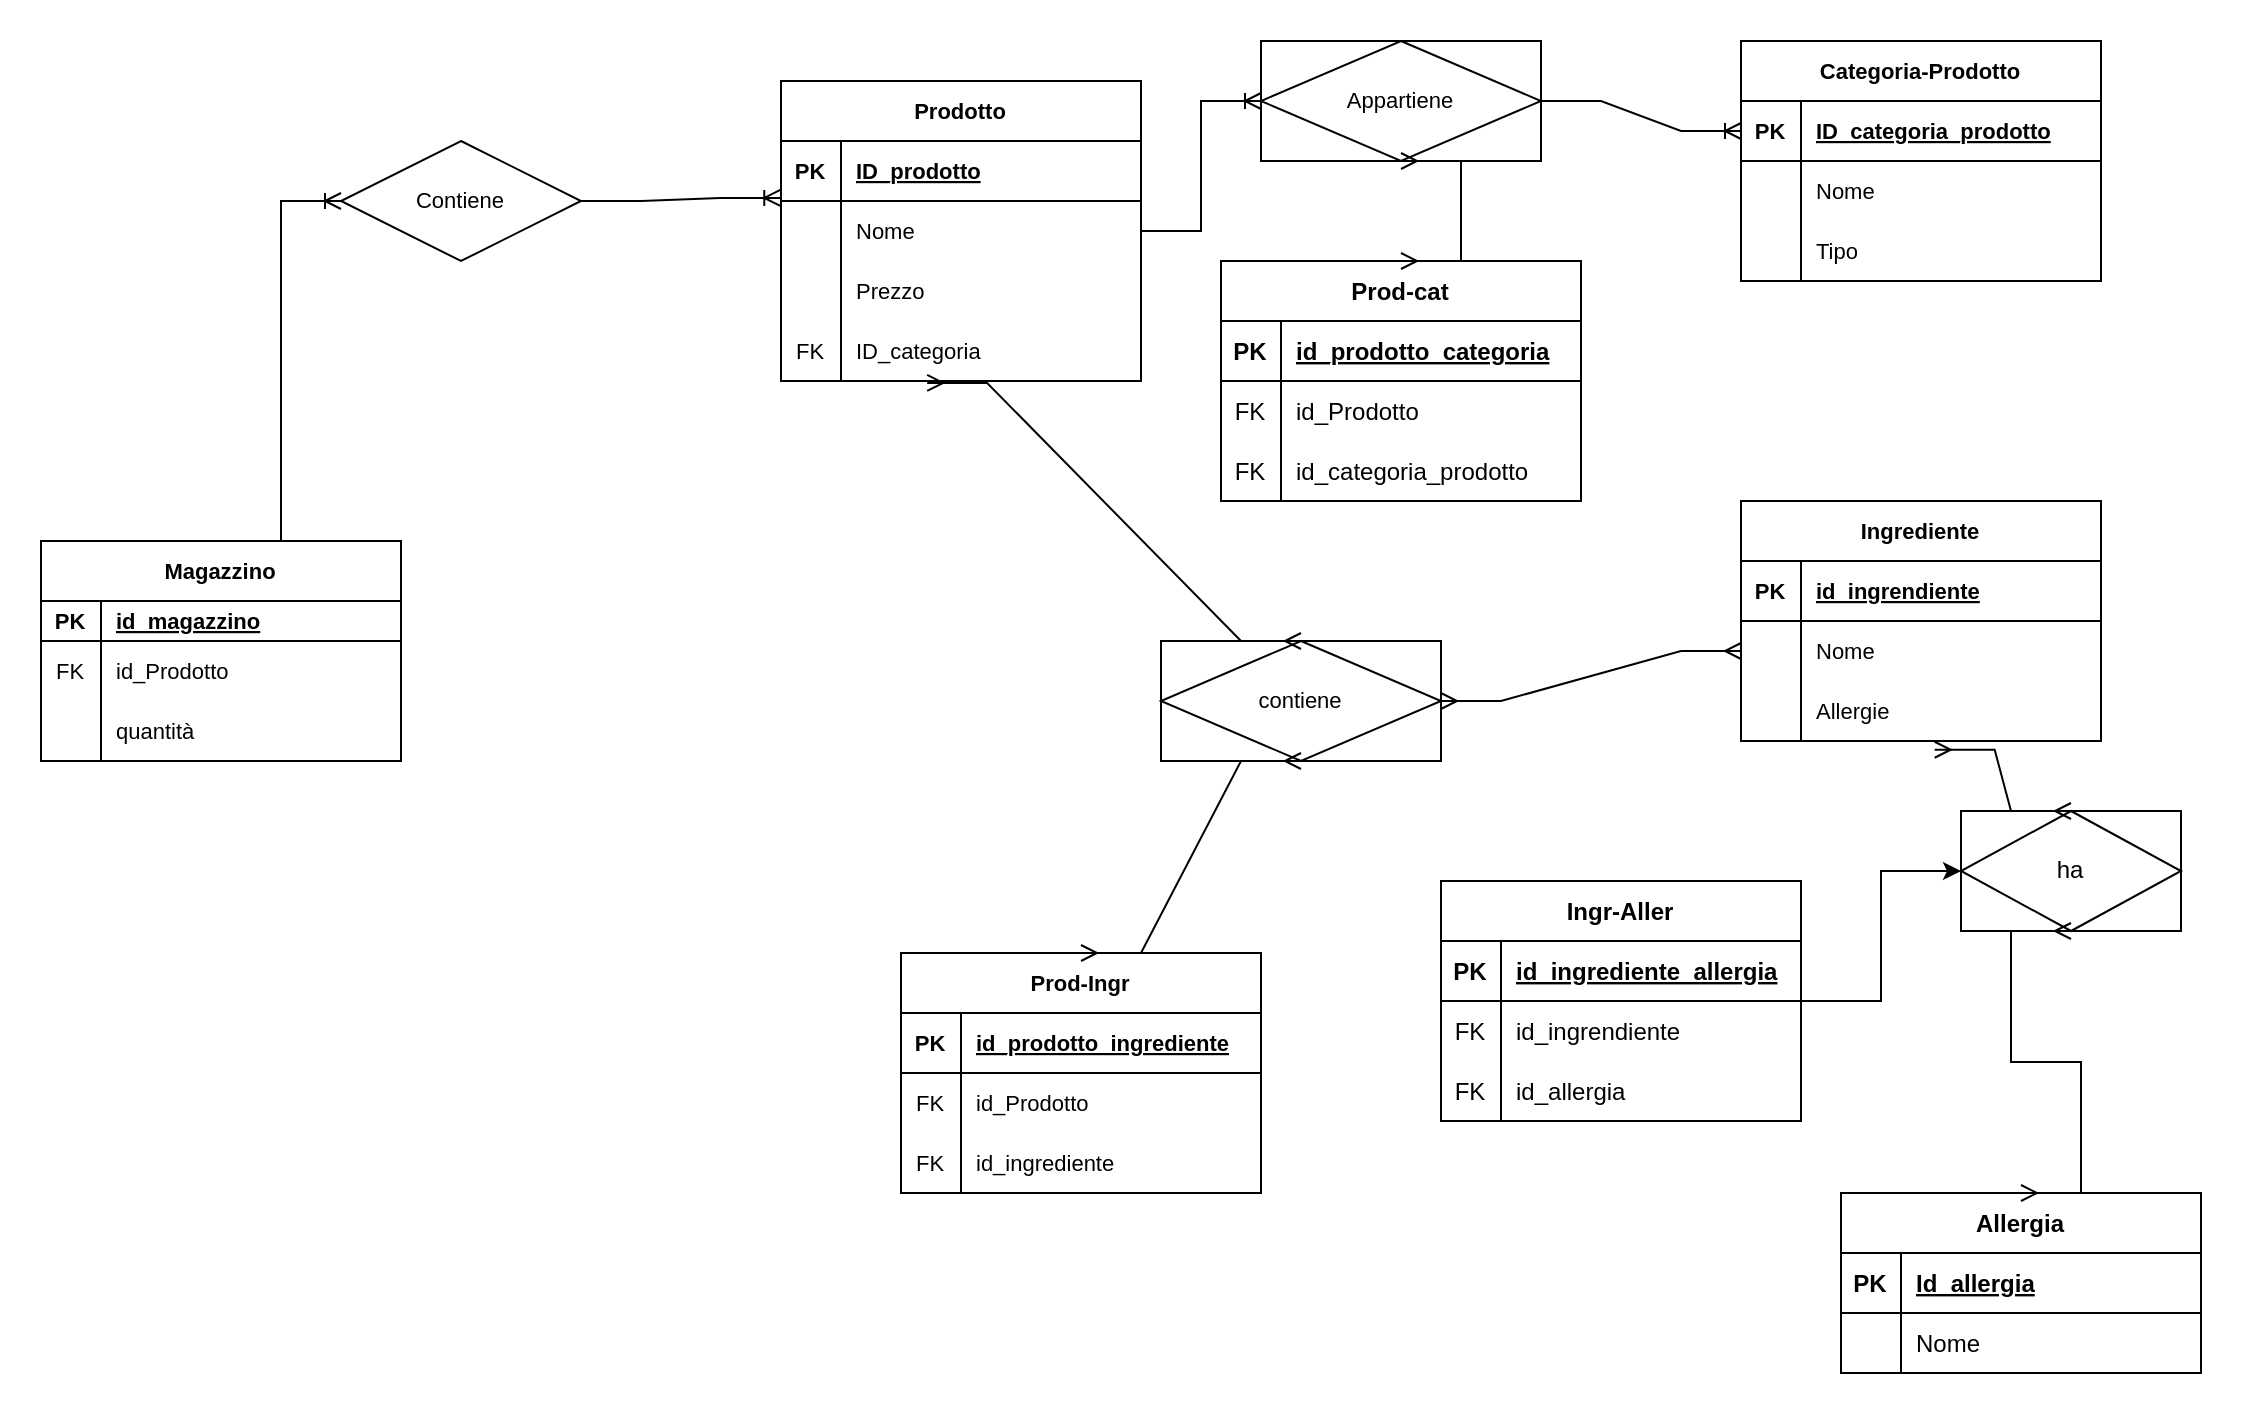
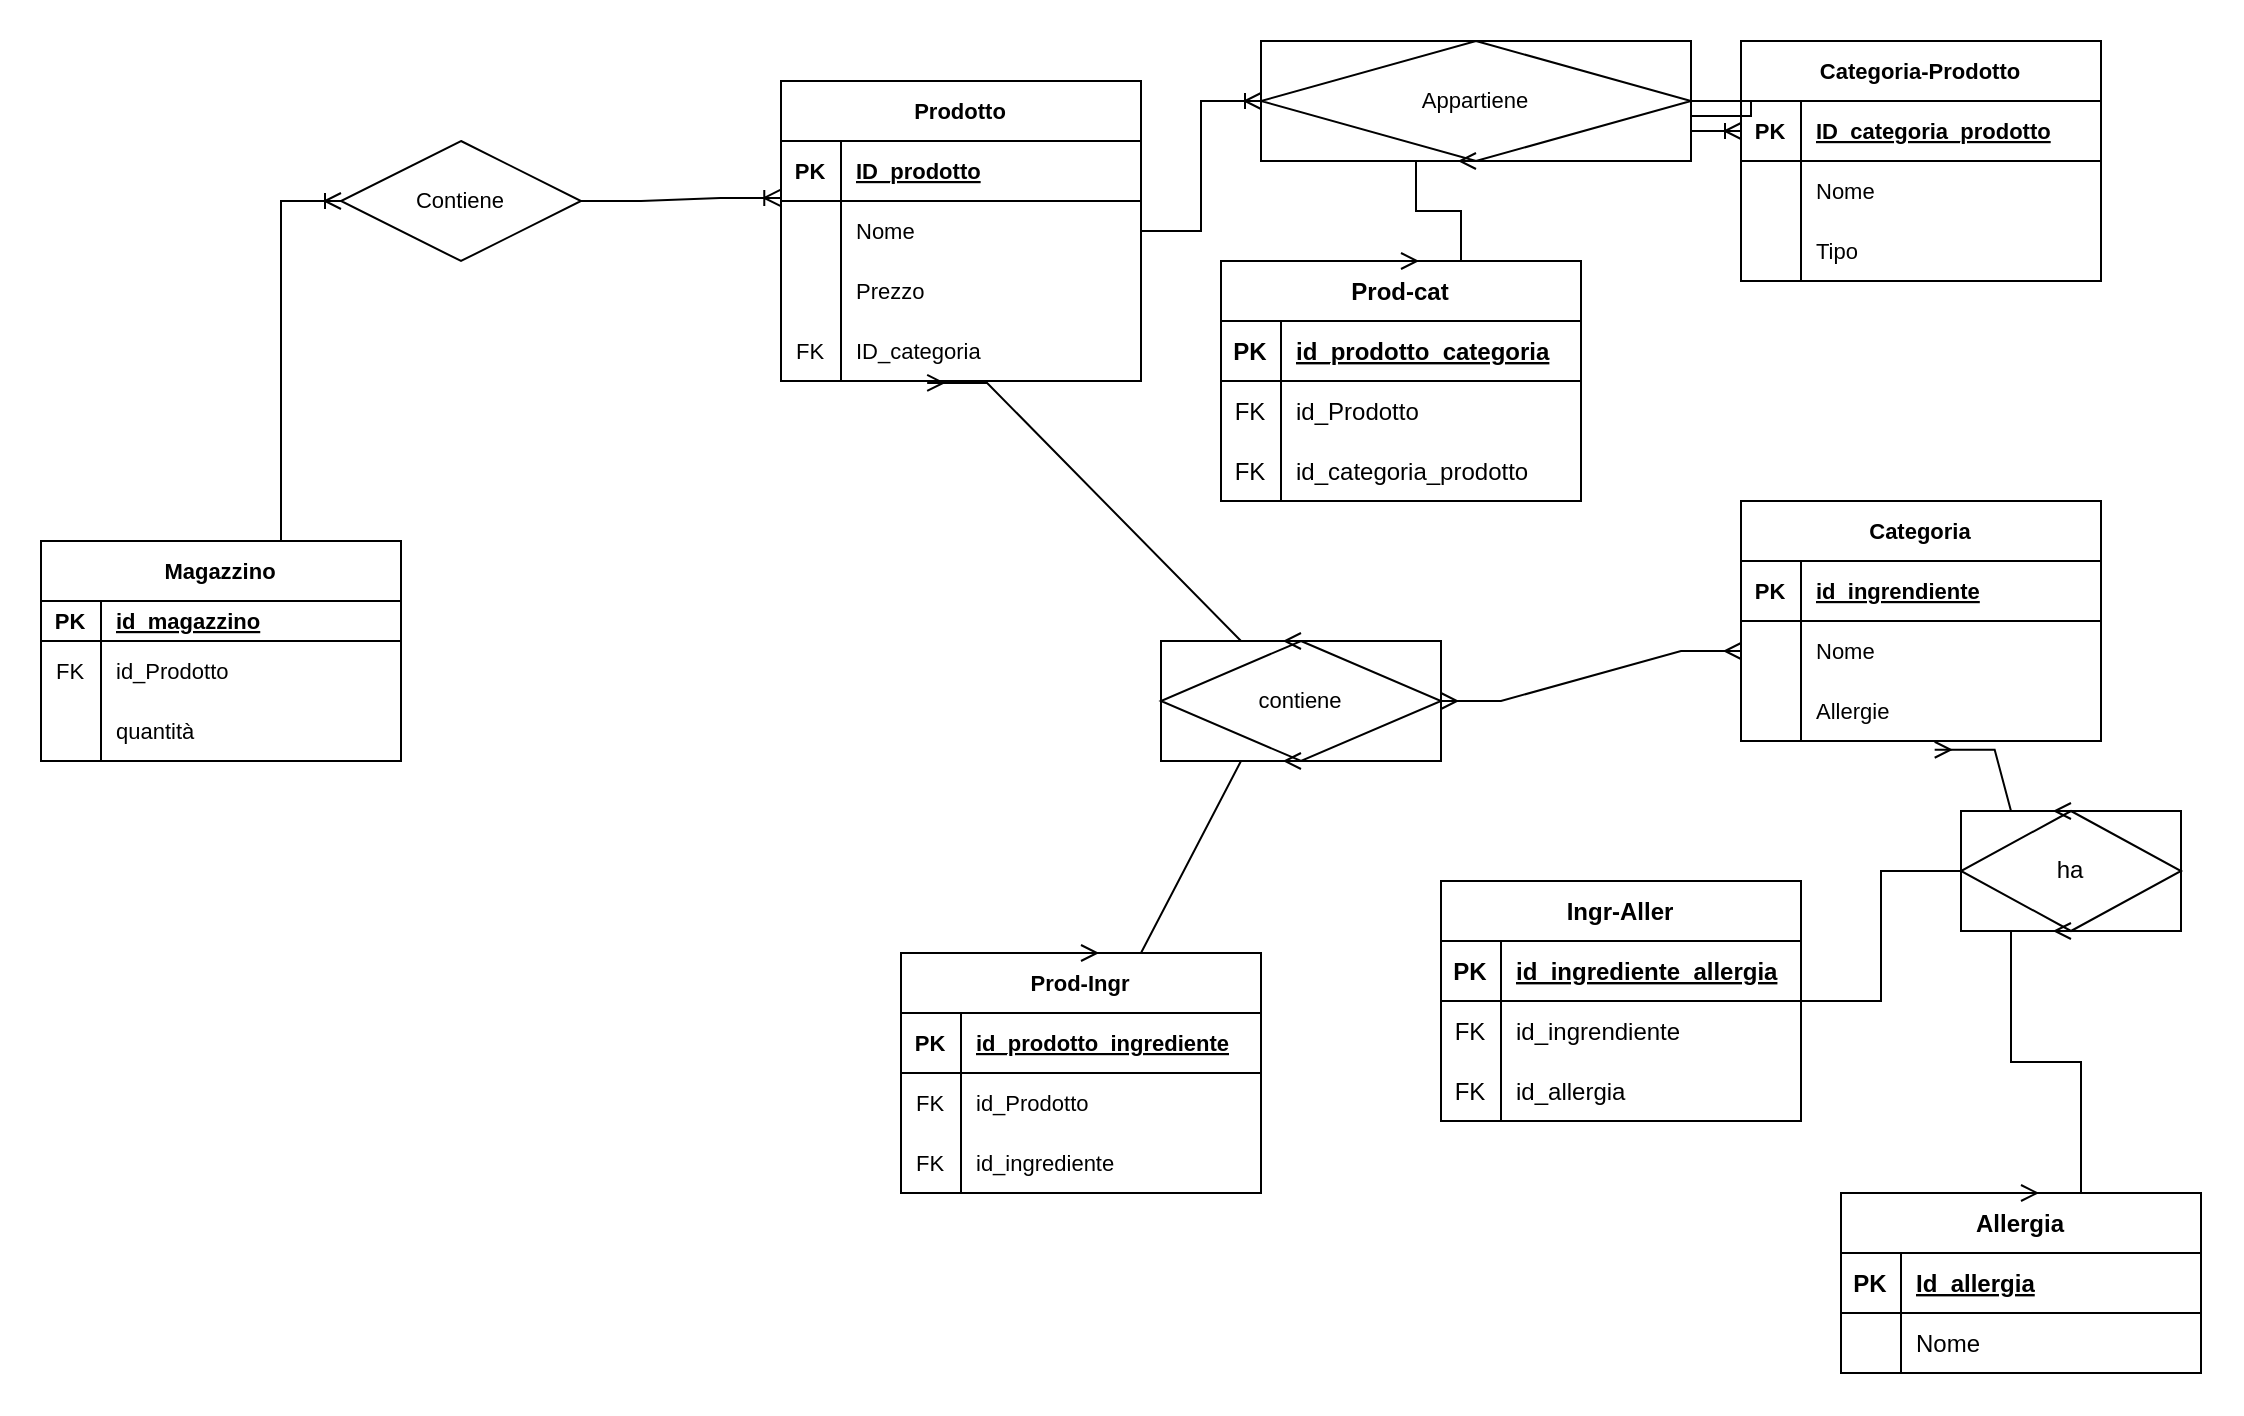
(1401, 101) -> (1476, 101)
(1920, 532) -> (1920, 532)
(1946, 871) -> (1951, 871)
